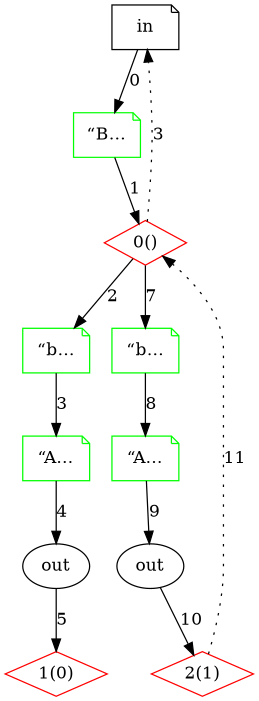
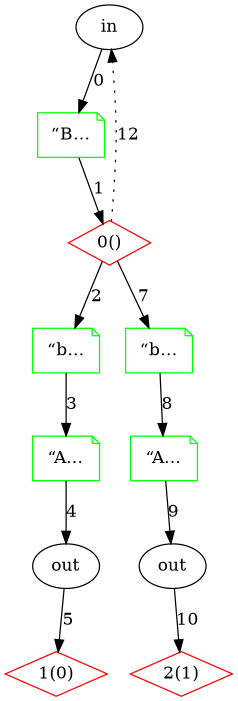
(145, 27) -> (109, 27)
(159, 135) -> (129, 135)
(223, 451) -> none
